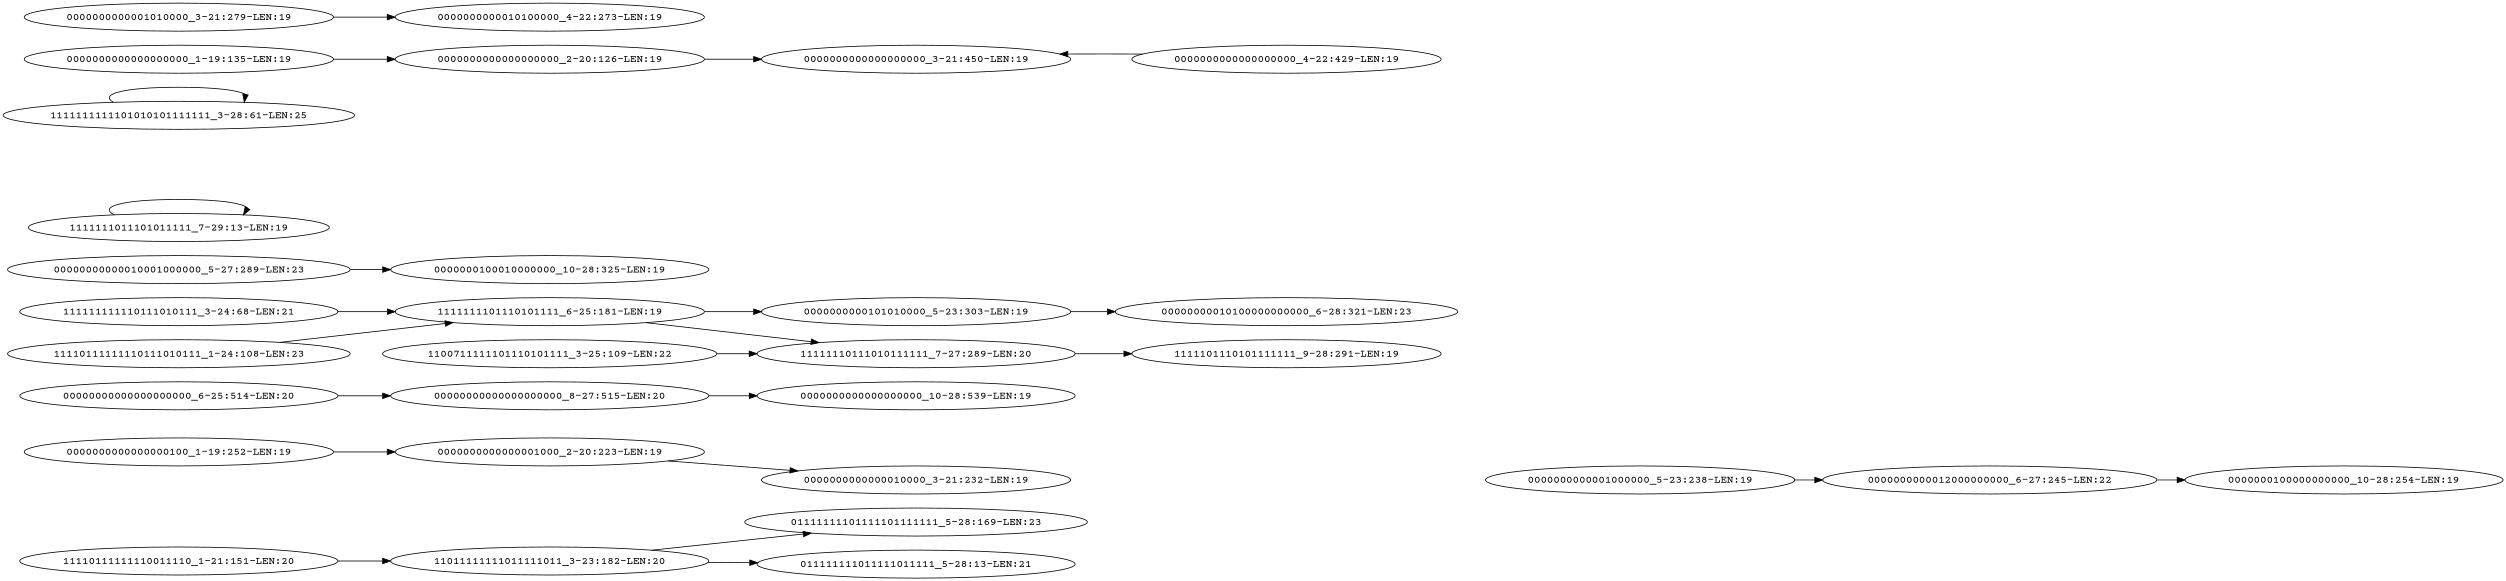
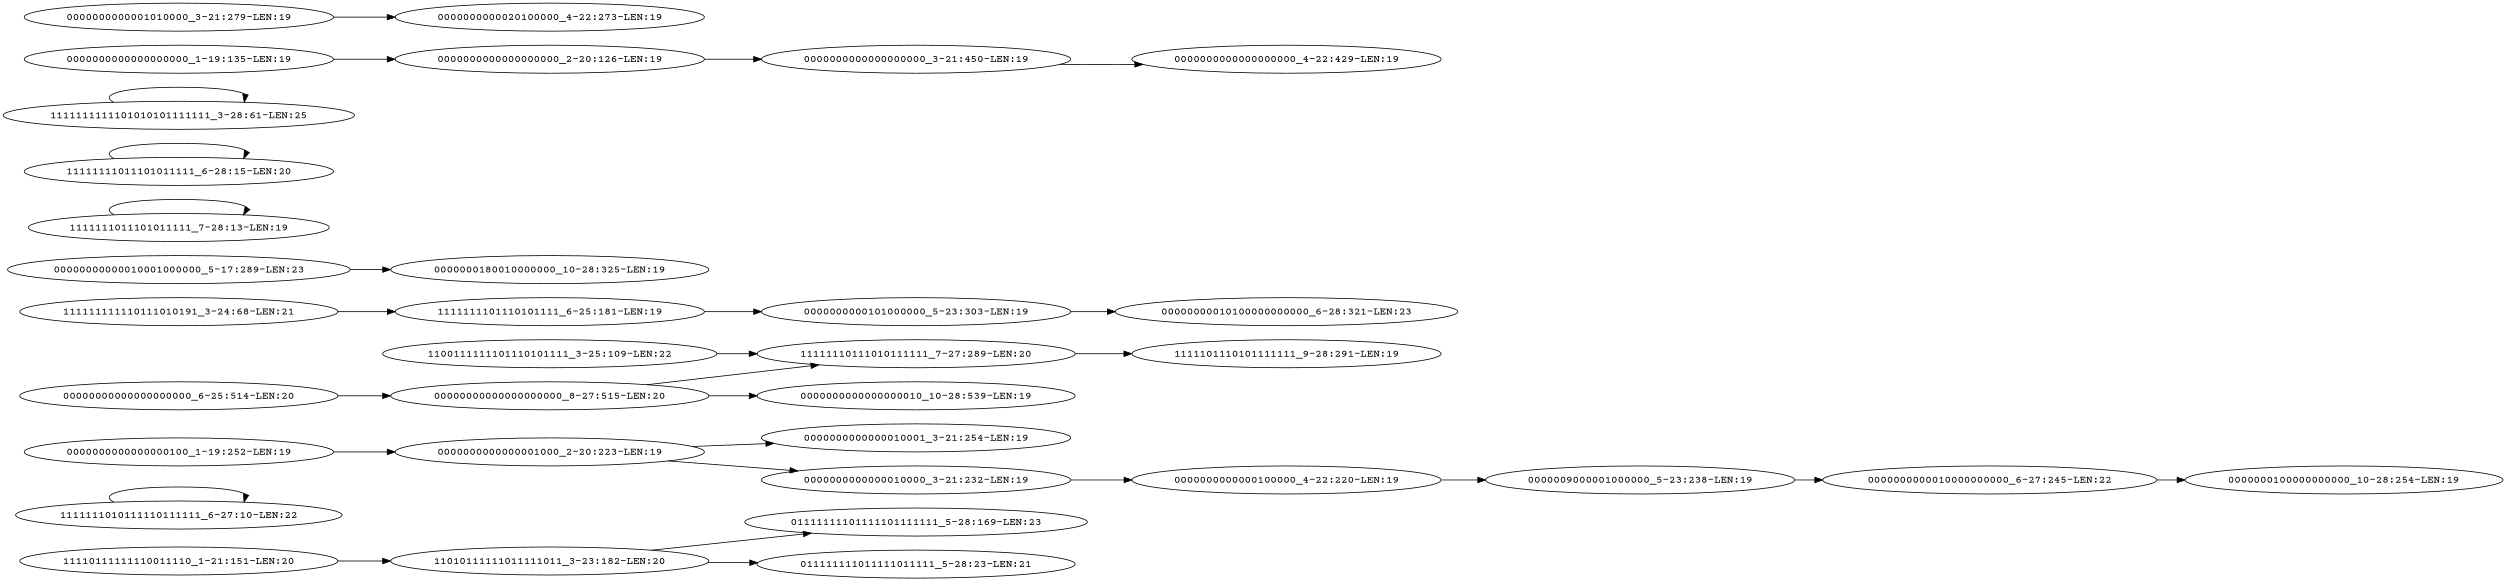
(550, 17) -> (550, 17)
(1105, 54) -> (1097, 64)
none -> (179, 171)
(179, 228) -> (179, 228)
(179, 270) -> (179, 270)
(550, 270) -> (550, 270)
(179, 312) -> (179, 312)
(916, 312) -> (916, 312)
(728, 332) -> (729, 375)
(179, 354) -> none
(550, 354) -> (550, 354)
(916, 396) -> (916, 396)
none -> (916, 438)
none -> (1286, 480)
(1640, 480) -> (1640, 480)
(1990, 480) -> (1990, 480)
none -> (179, 515)
(550, 561) -> (550, 561)
(916, 564) -> (916, 564)
